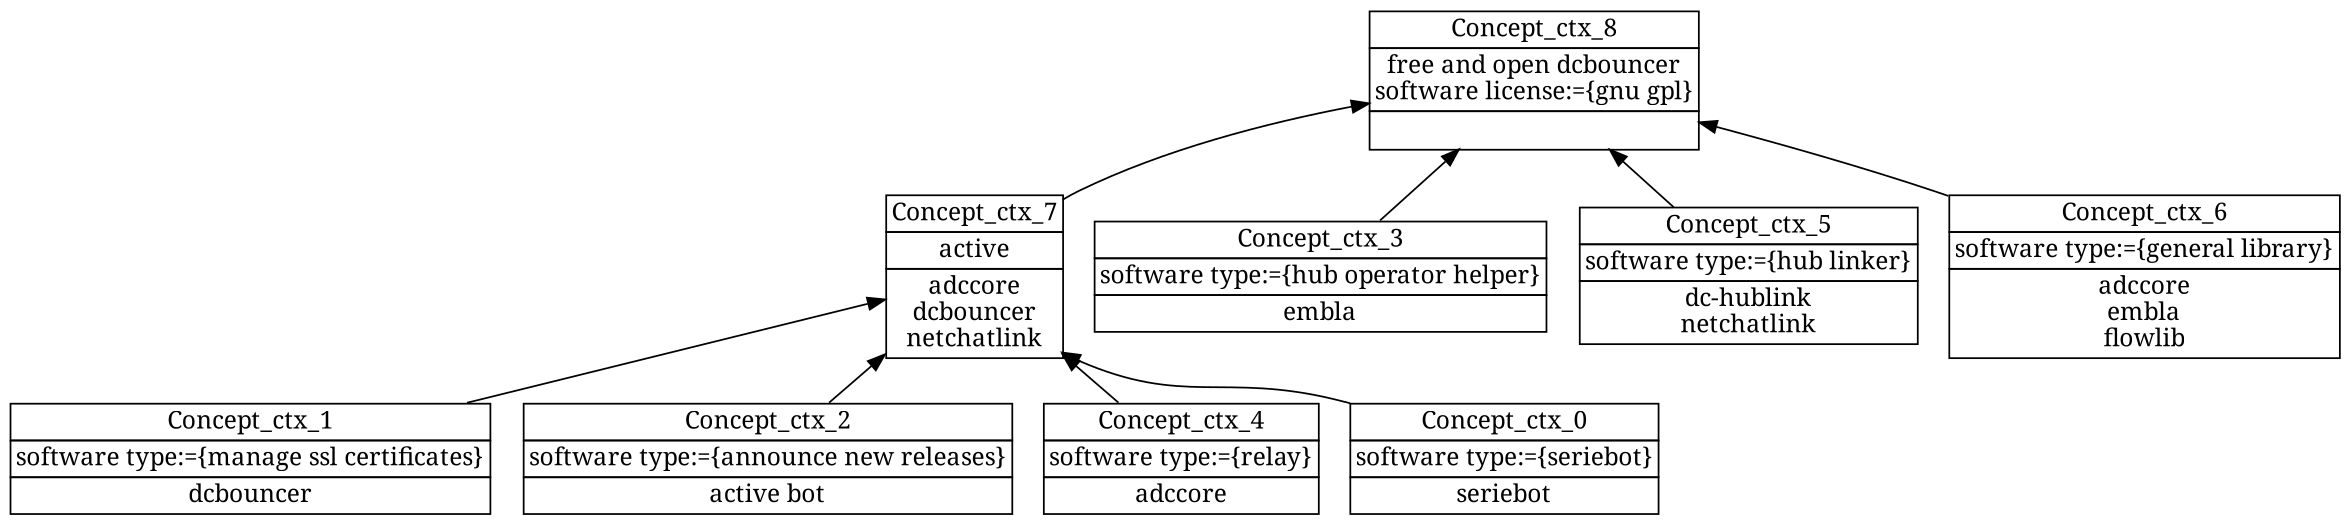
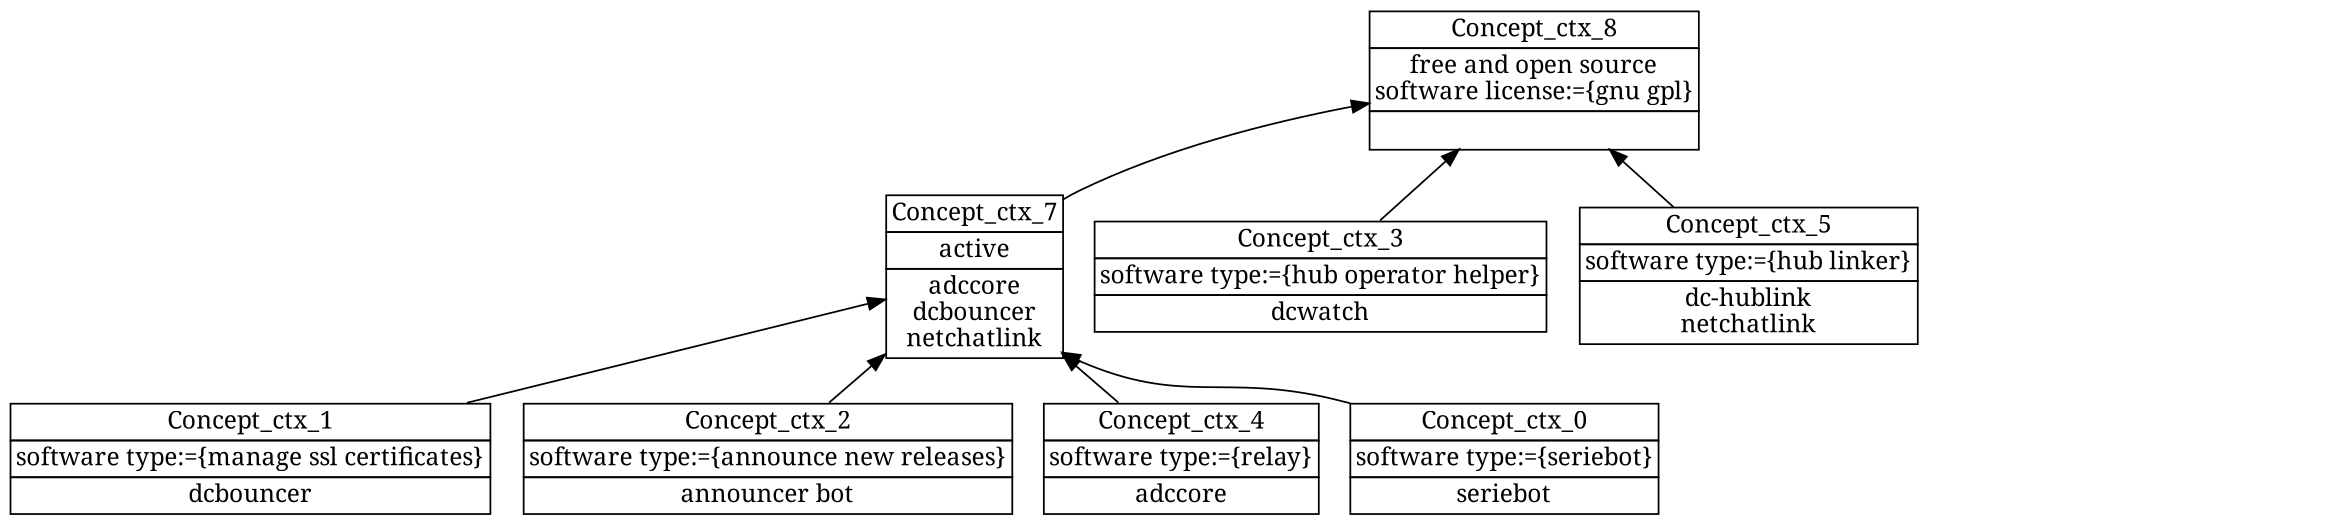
(1534, 66) -> (1534, 66)
(2144, 276) -> none
(1321, 313) -> (1321, 313)
(768, 495) -> (768, 495)
